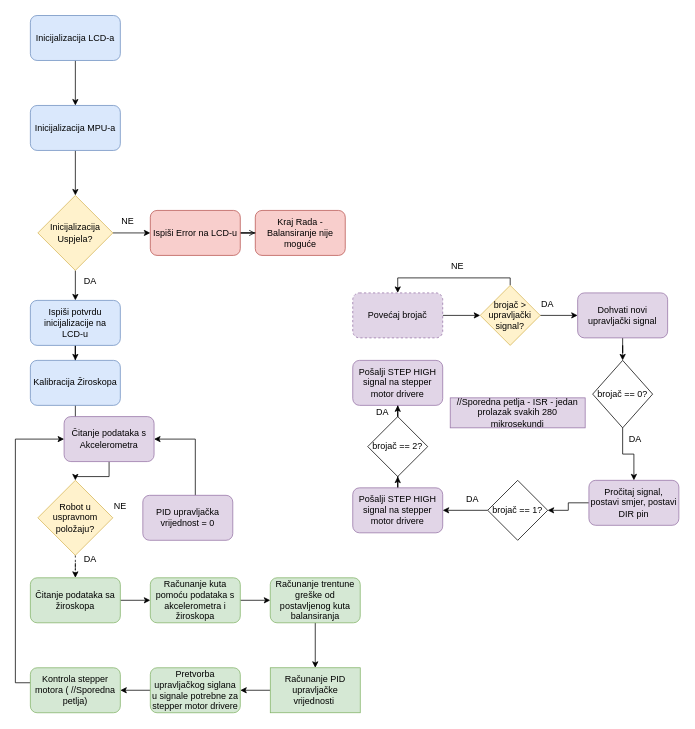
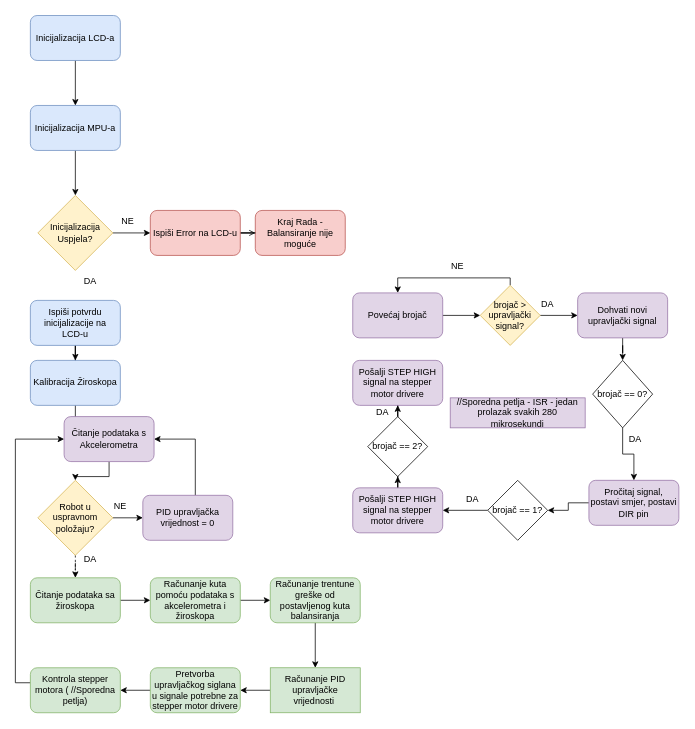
(75, 282) -> none
(398, 315) -> (398, 315)
none -> (125, 518)
